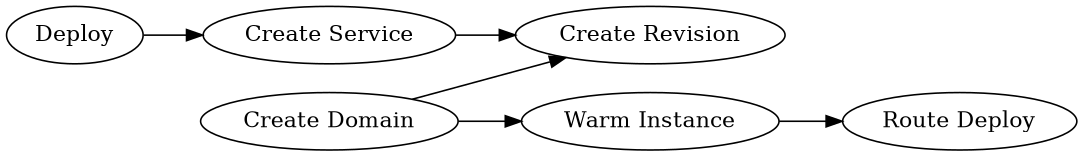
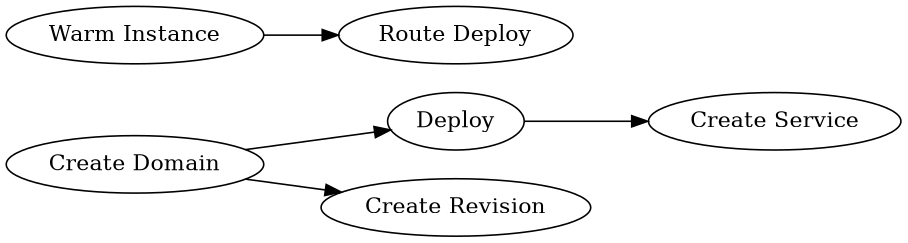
(478, 35) -> none
(482, 121) -> (310, 141)
